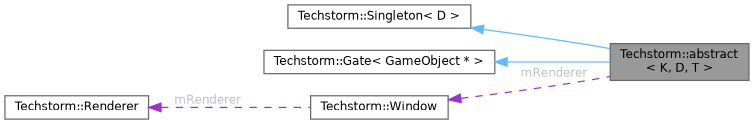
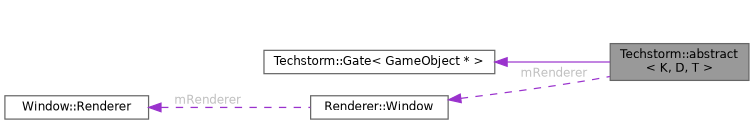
(379, 17) -> none
(559, 62) -> (559, 62)
(77, 107) -> (77, 107)
(379, 107) -> (379, 107)
